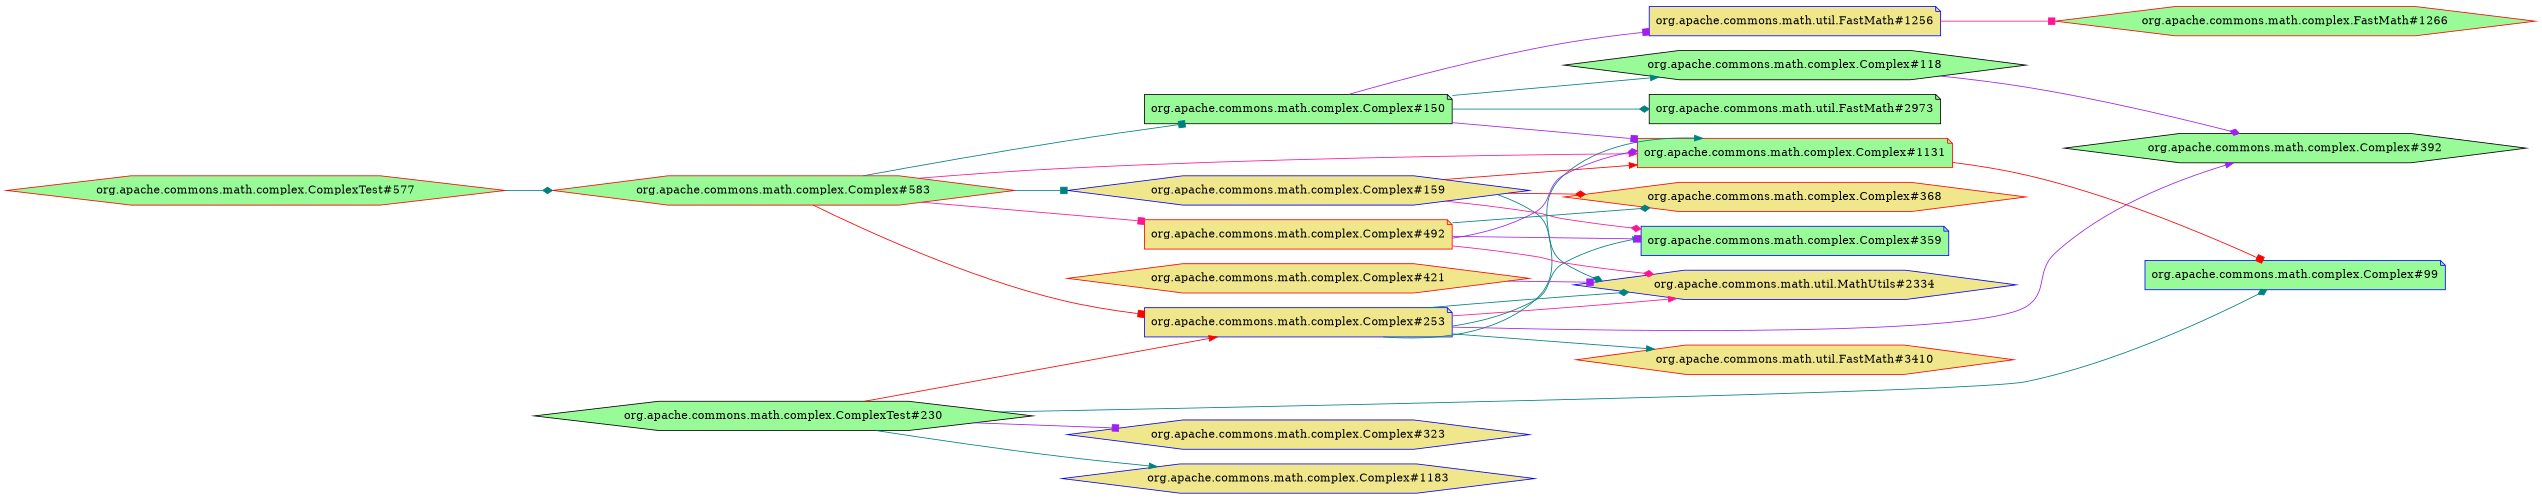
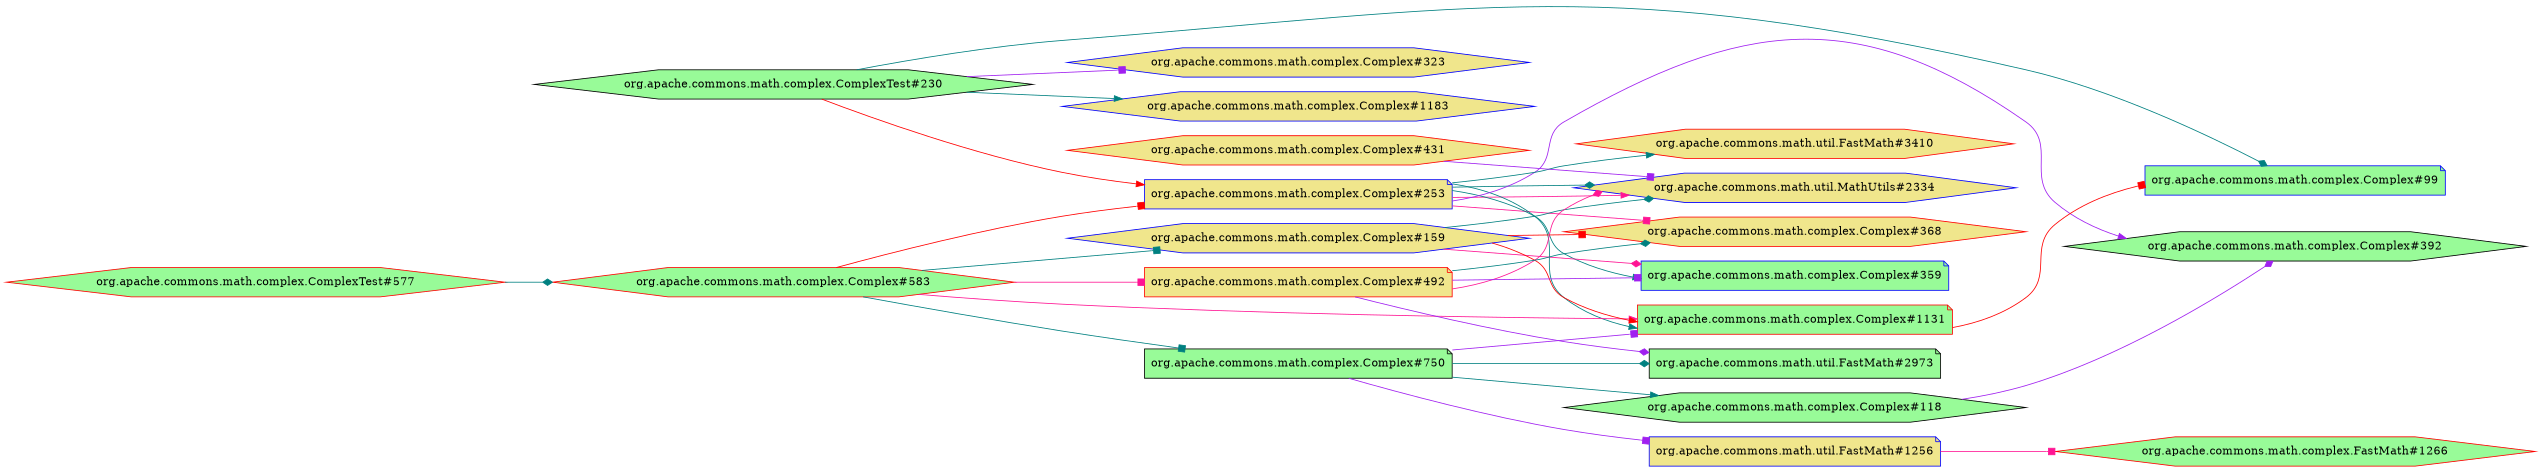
(1298, 109) -> (1298, 364)
(1542, 194) -> (1541, 235)
(1542, 206) -> (1496, 329)
none -> (1571, 215)
(1298, 278) -> (1298, 150)
